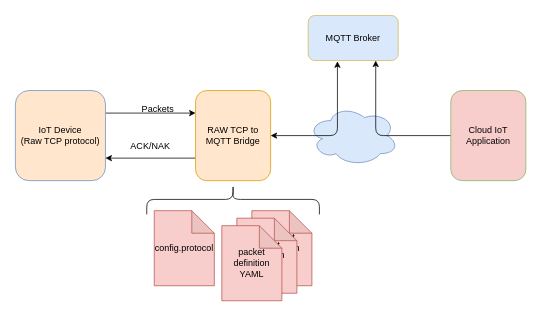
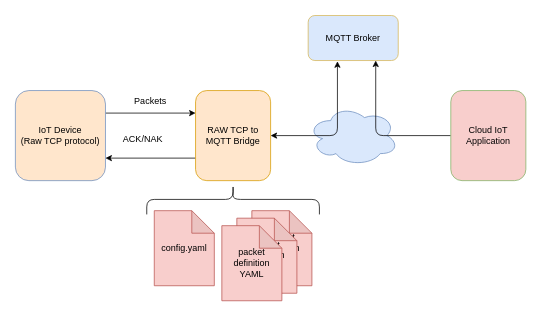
(158, 109) -> (150, 102)
(150, 147) -> (143, 139)
(184, 248) -> (184, 248)
